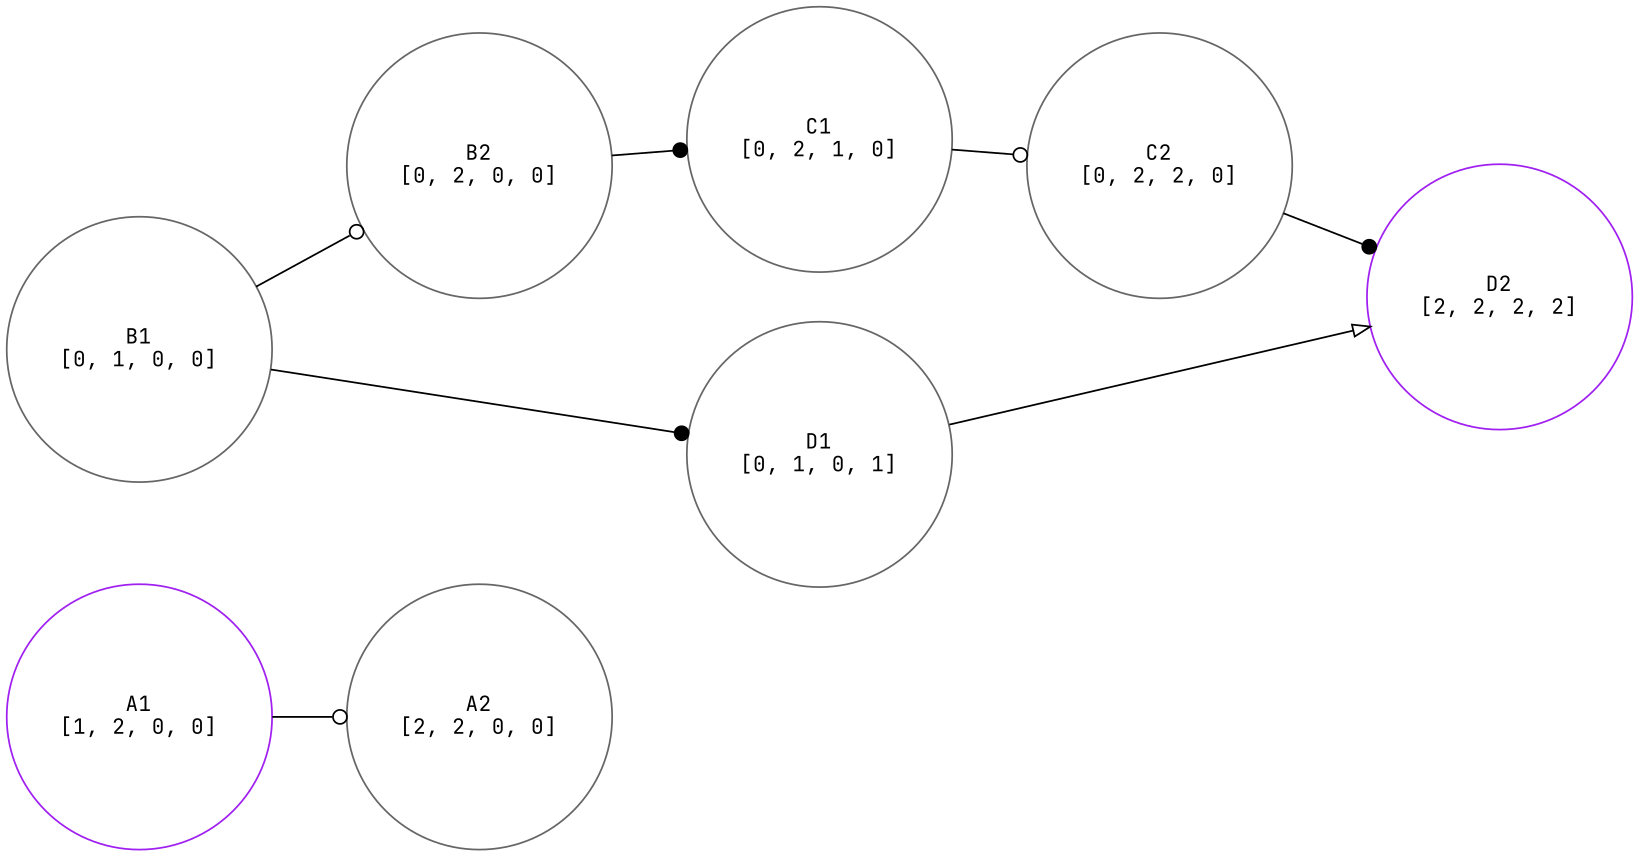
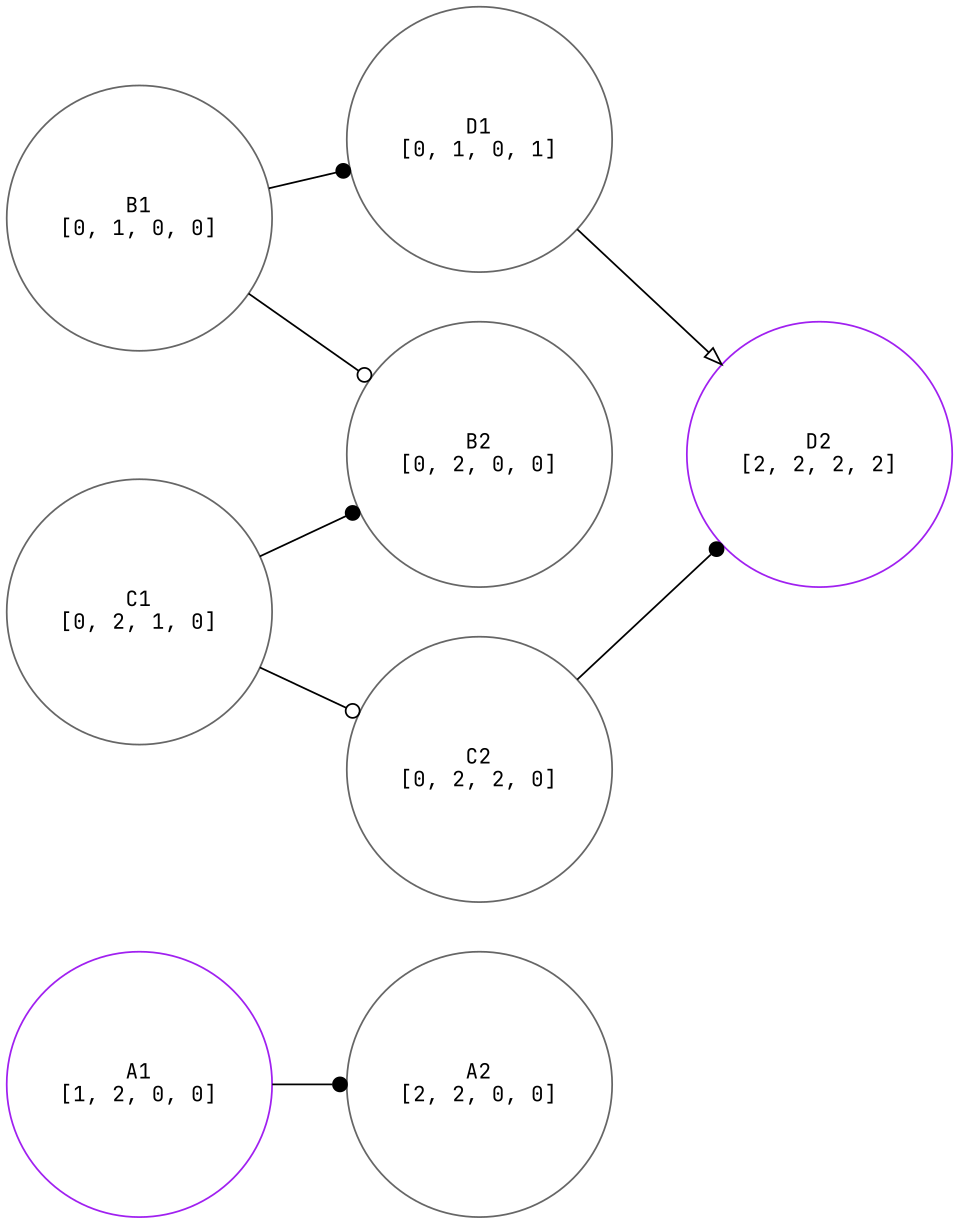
(643, 153) -> (303, 536)
(302, 717) -> (302, 1084)
